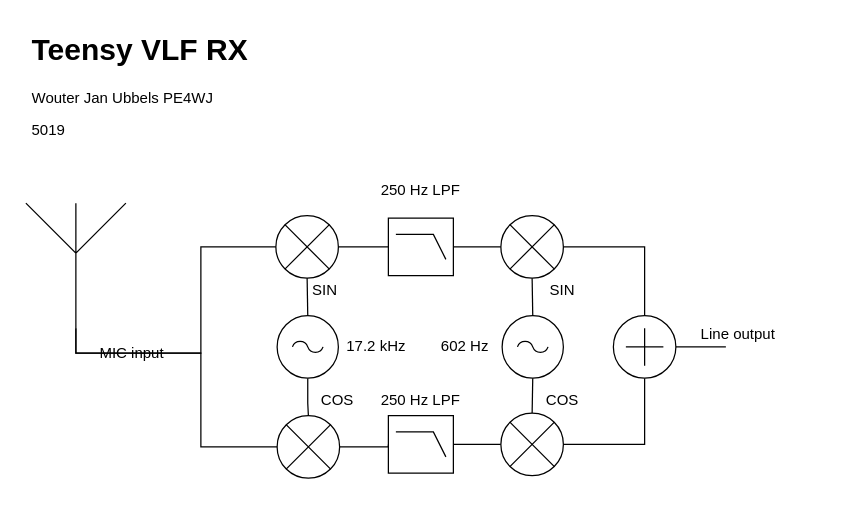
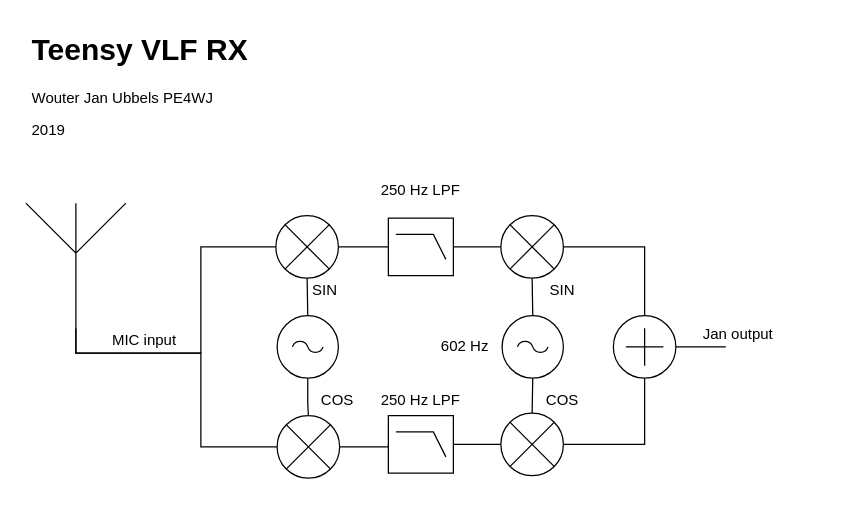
(121, 40) -> (121, 40)
(738, 334) -> (738, 334)
(376, 347) -> none
(132, 353) -> (144, 341)
